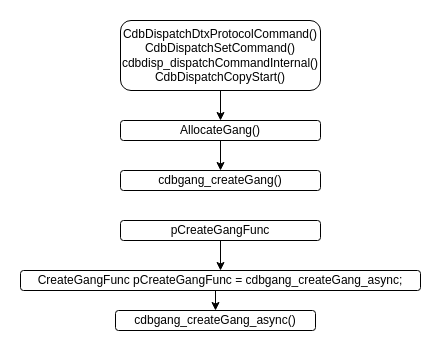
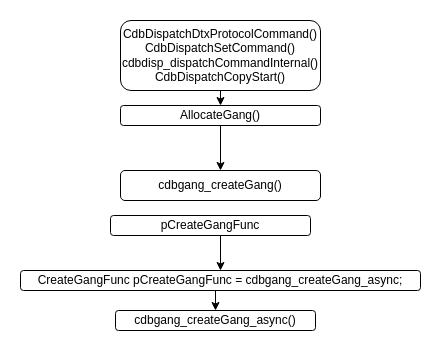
(221, 131) -> (221, 116)
(221, 181) -> (221, 186)
(221, 231) -> (211, 226)
